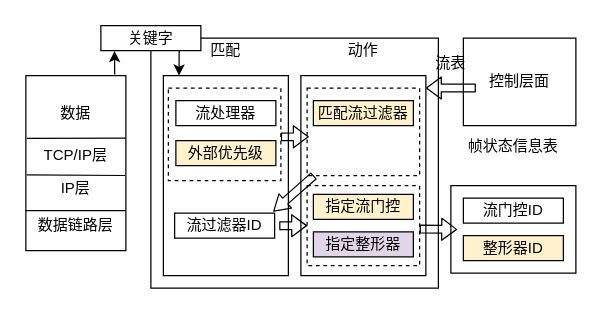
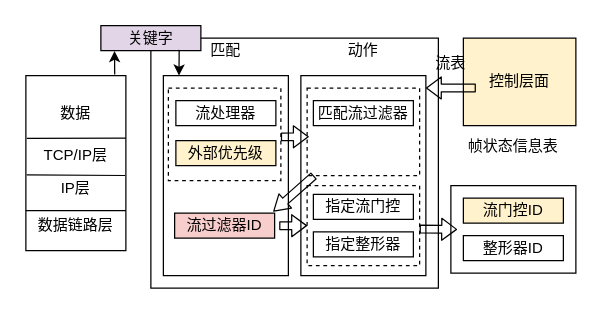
(151, 38) -> (151, 38)
(519, 82) -> (519, 82)
(363, 113) -> (363, 113)
(363, 207) -> (363, 207)
(513, 211) -> (513, 211)
(224, 226) -> (224, 226)
(363, 244) -> (363, 244)
(513, 248) -> (513, 248)
